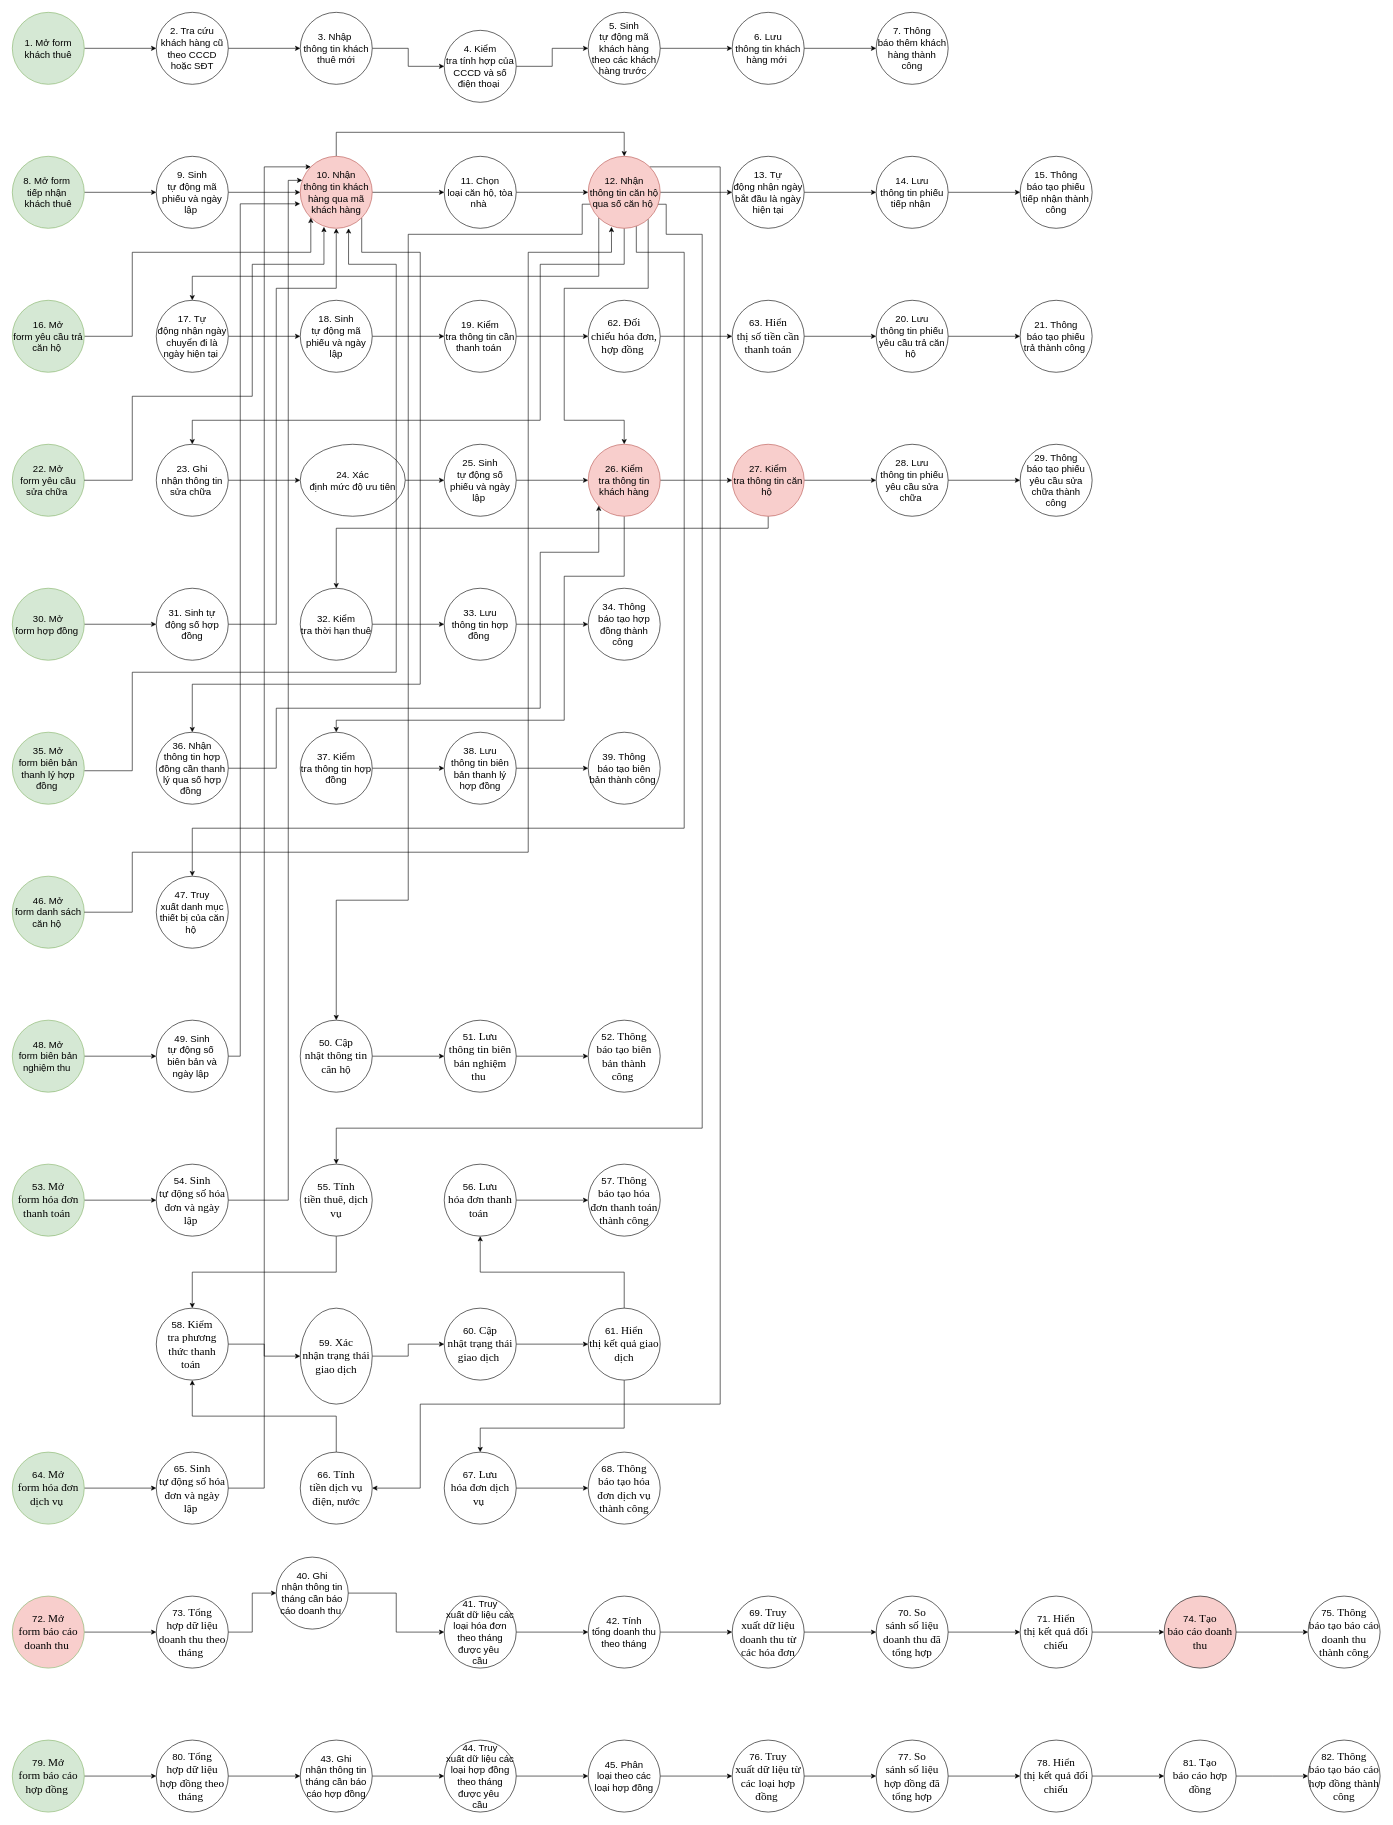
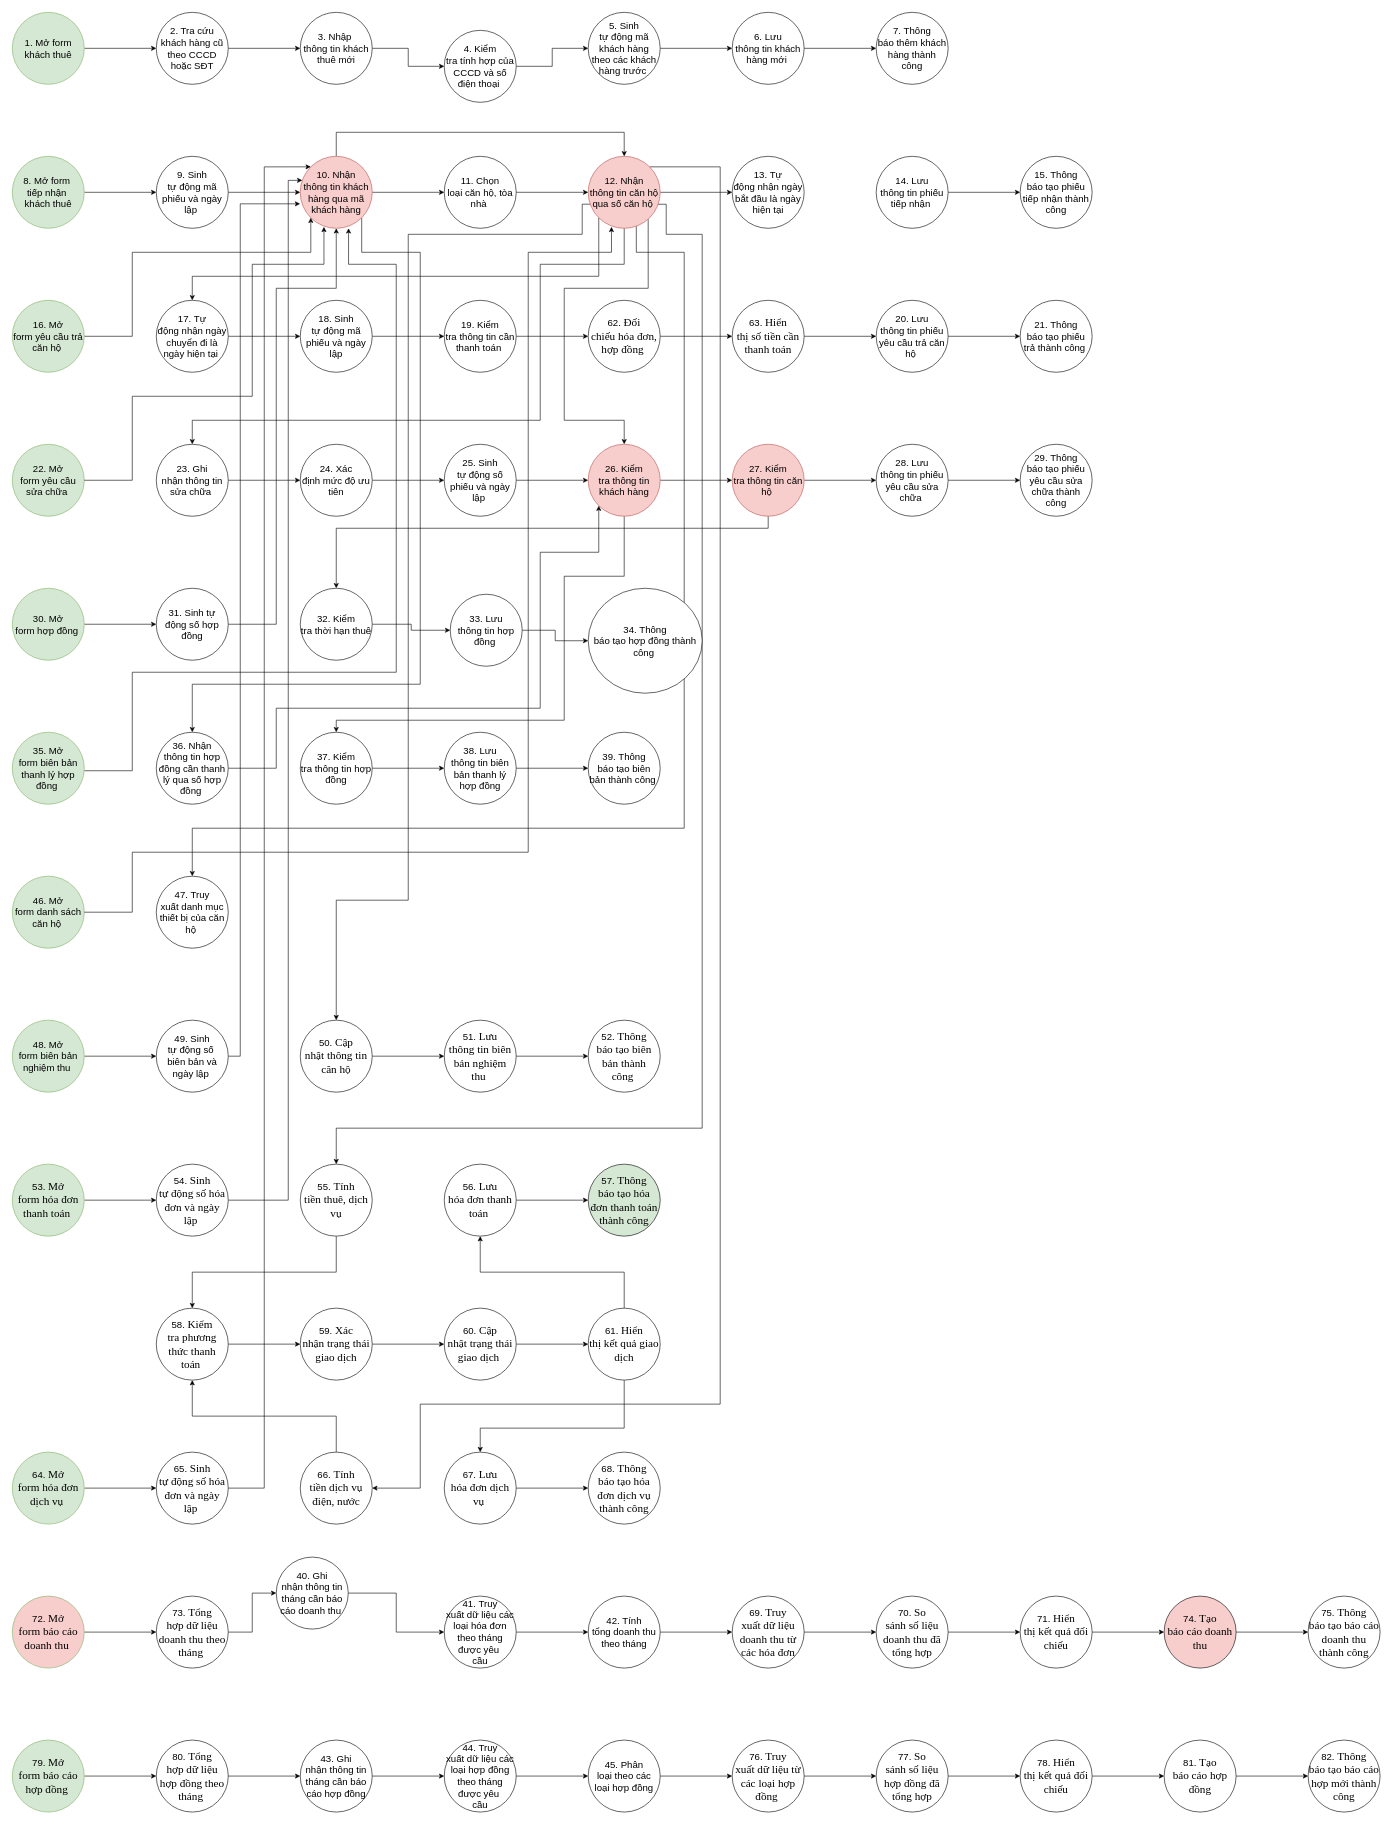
(870, 192) -> none
(353, 480) -> (336, 480)
(480, 624) -> (486, 630)
(624, 624) -> (645, 641)
(624, 1200) -> (624, 1200)
(336, 1356) -> (336, 1344)
(1344, 1776) -> (1344, 1776)
